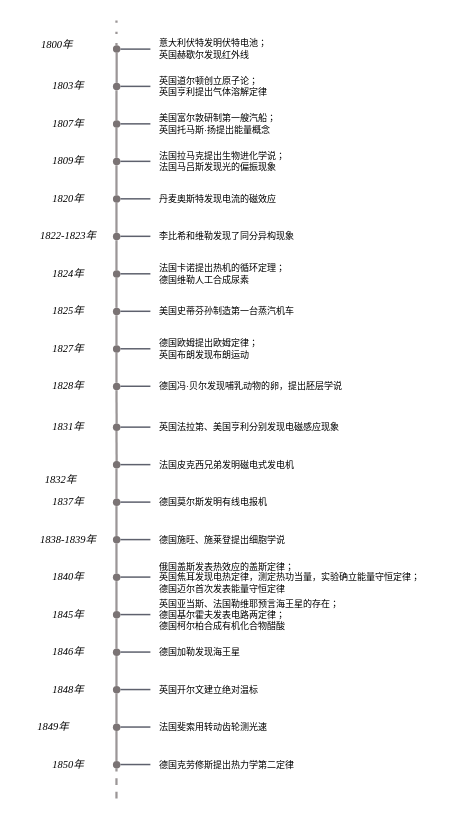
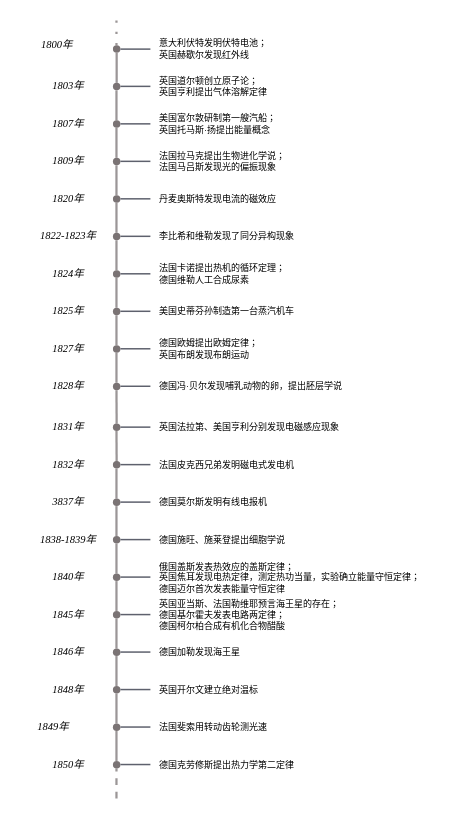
(60, 480) -> (68, 465)
(68, 503) -> (68, 503)
